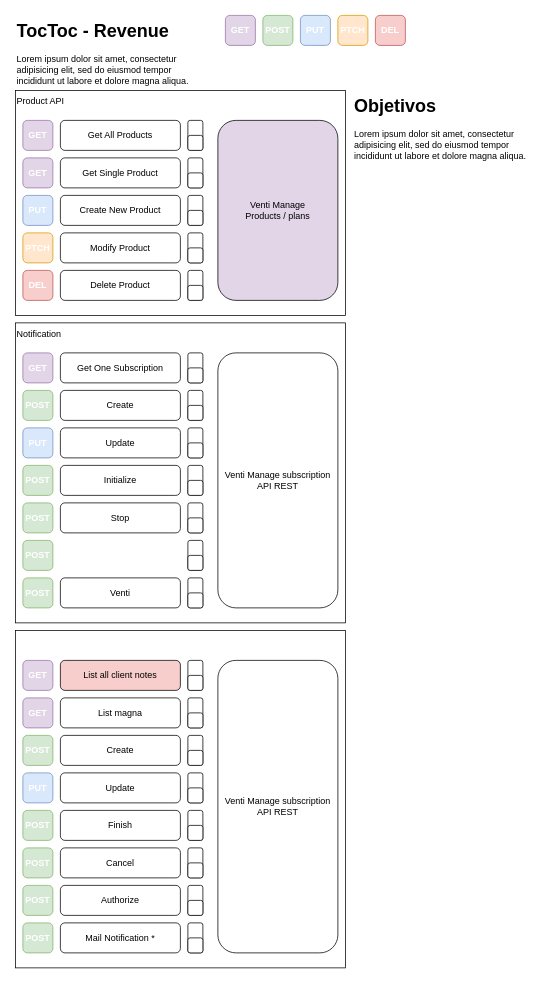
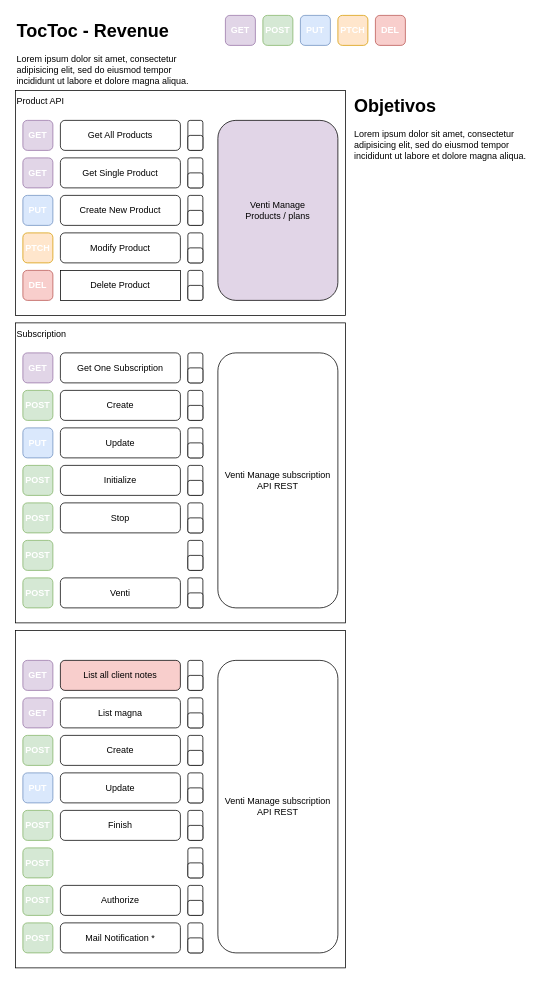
(120, 285) -> (120, 285)
(44, 334) -> (45, 334)
(120, 863) -> none
